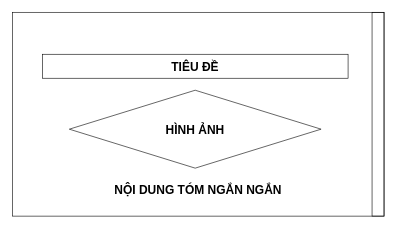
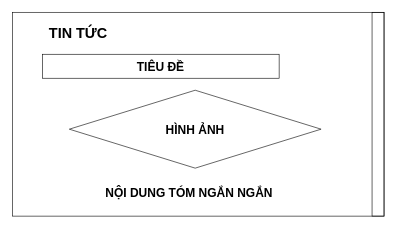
none -> (78, 33)
(195, 66) -> (161, 66)
(198, 189) -> (189, 192)
